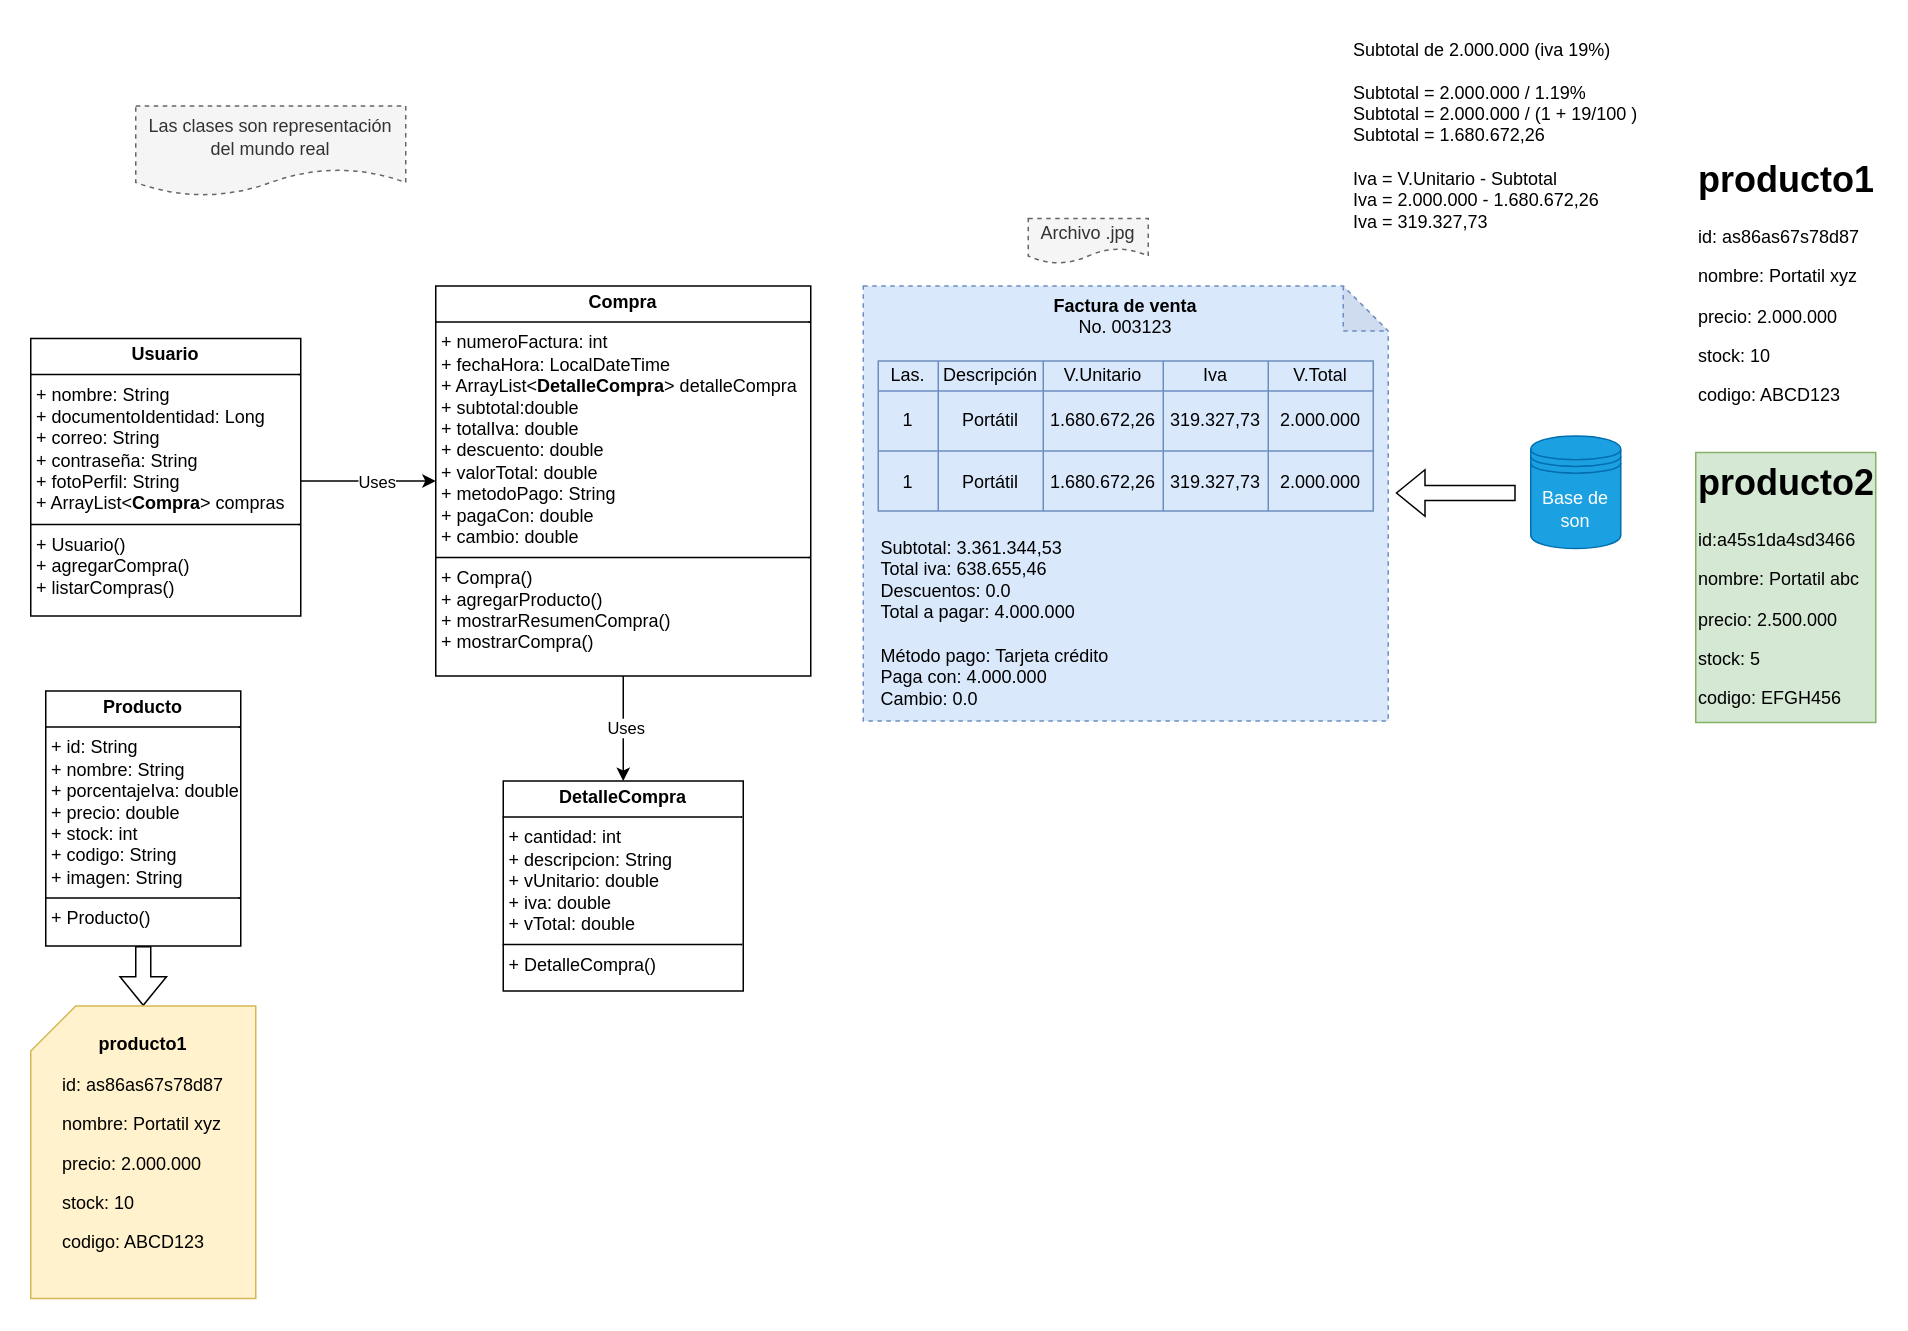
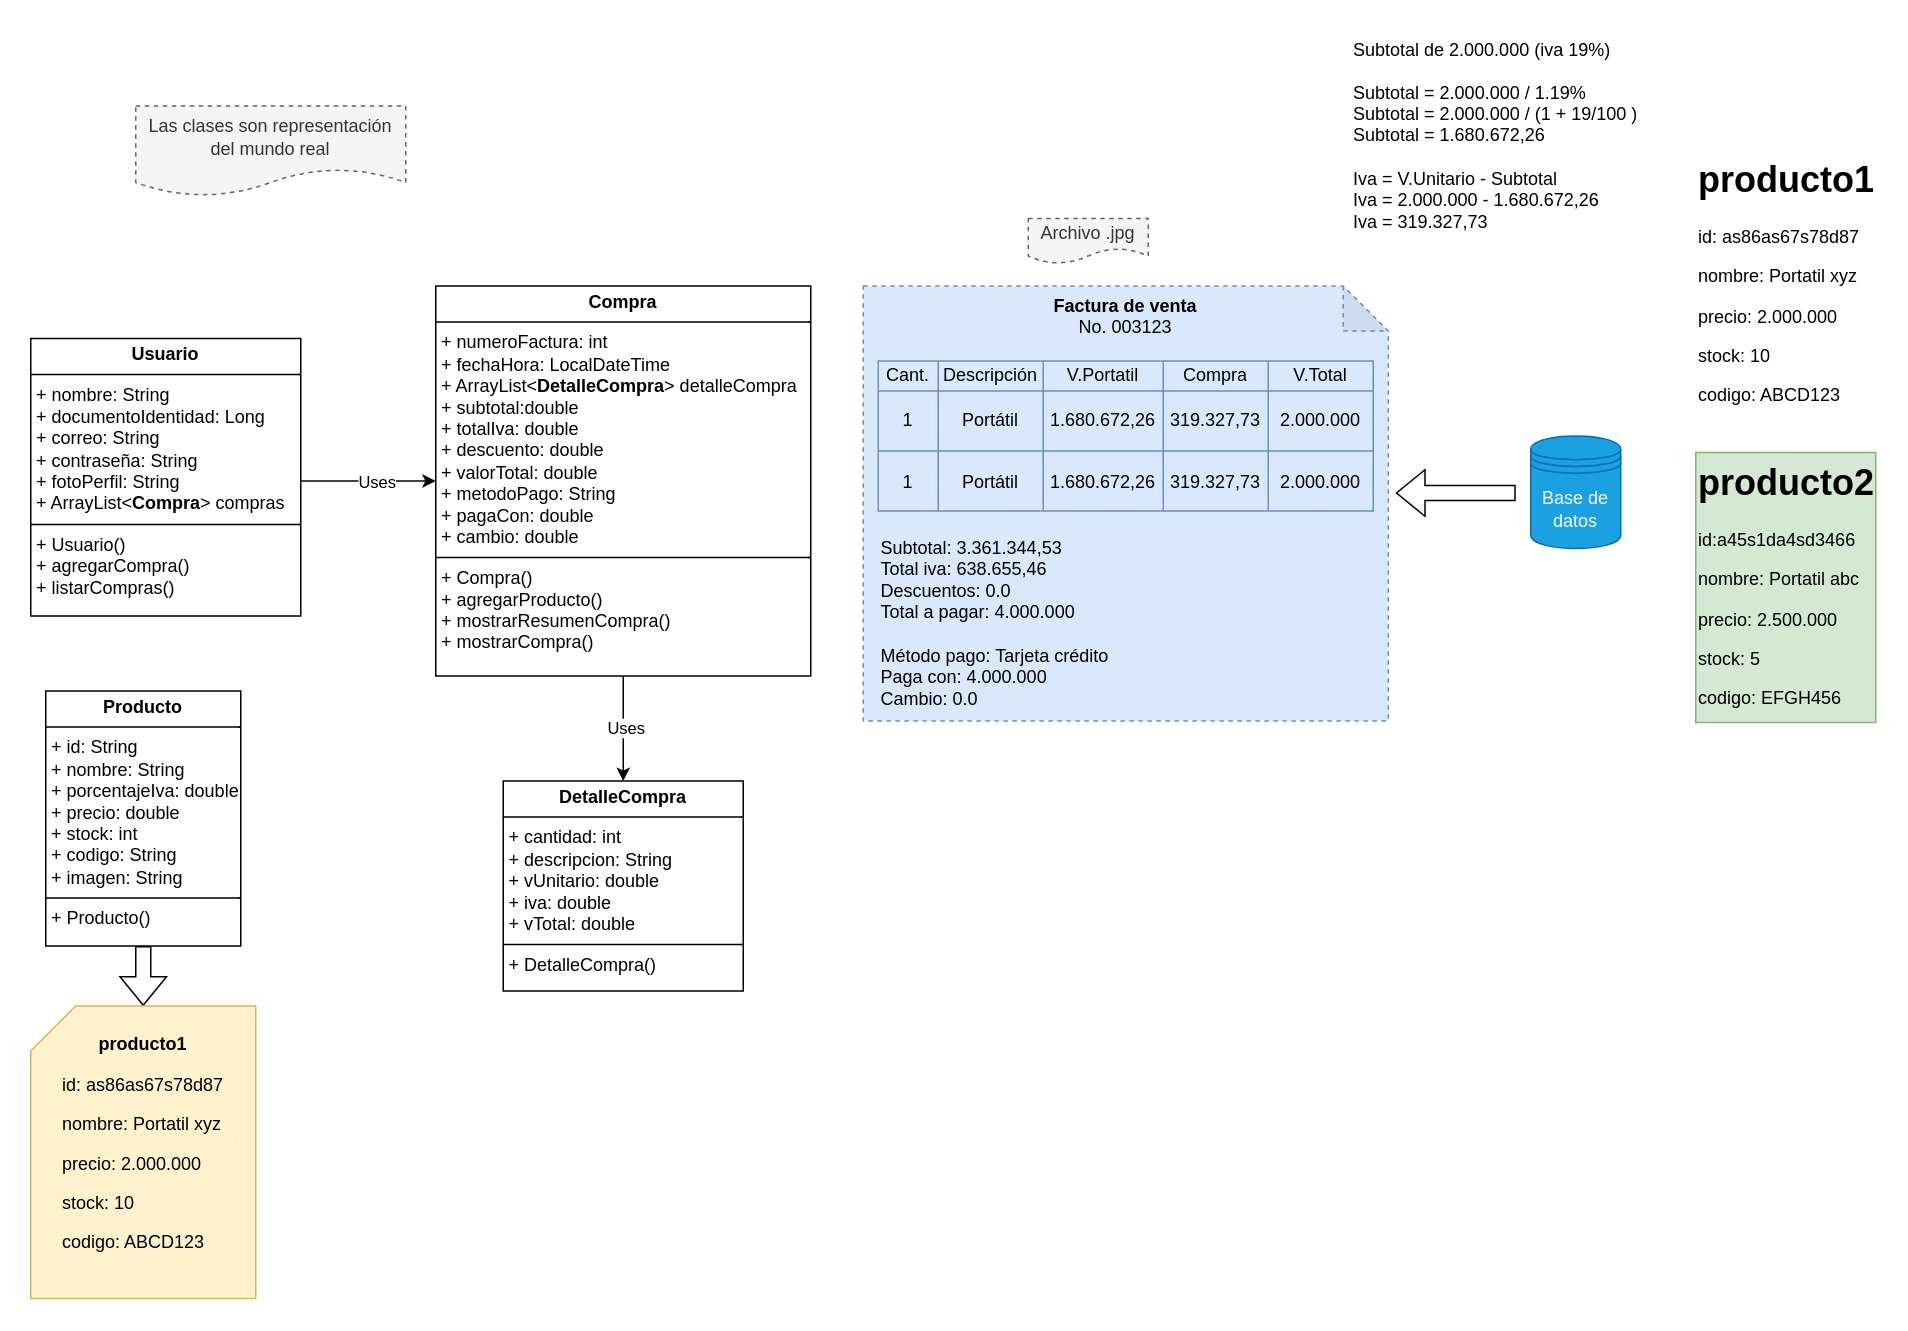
(908, 376) -> (908, 376)
(1103, 376) -> (1103, 376)
(1216, 376) -> (1216, 376)
(1576, 509) -> (1576, 509)
